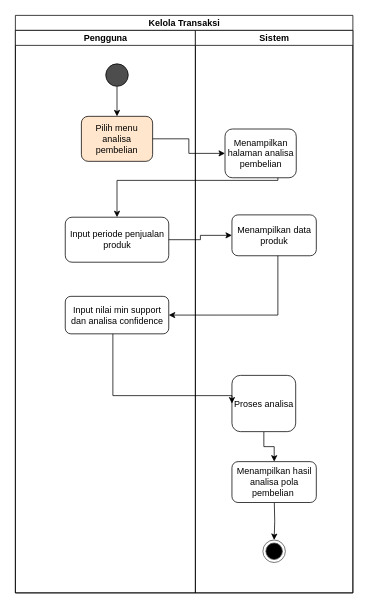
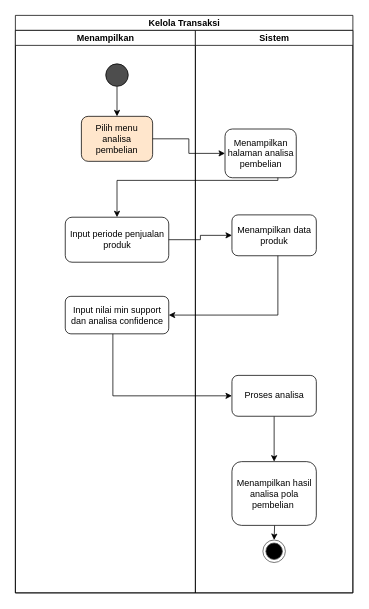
(106, 38) -> (106, 38)
(264, 404) -> (274, 396)
(274, 482) -> (274, 494)
